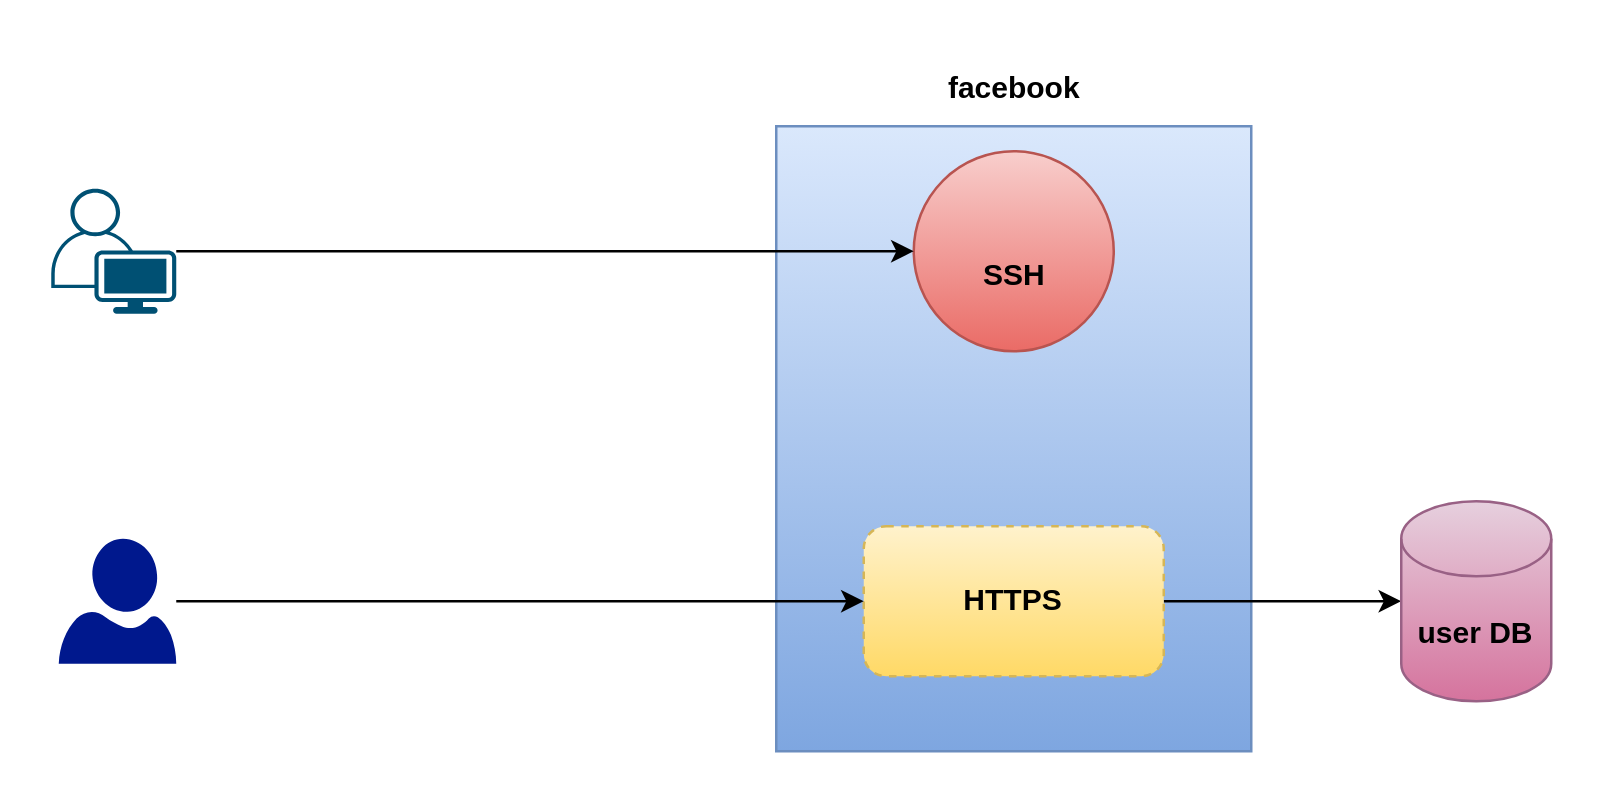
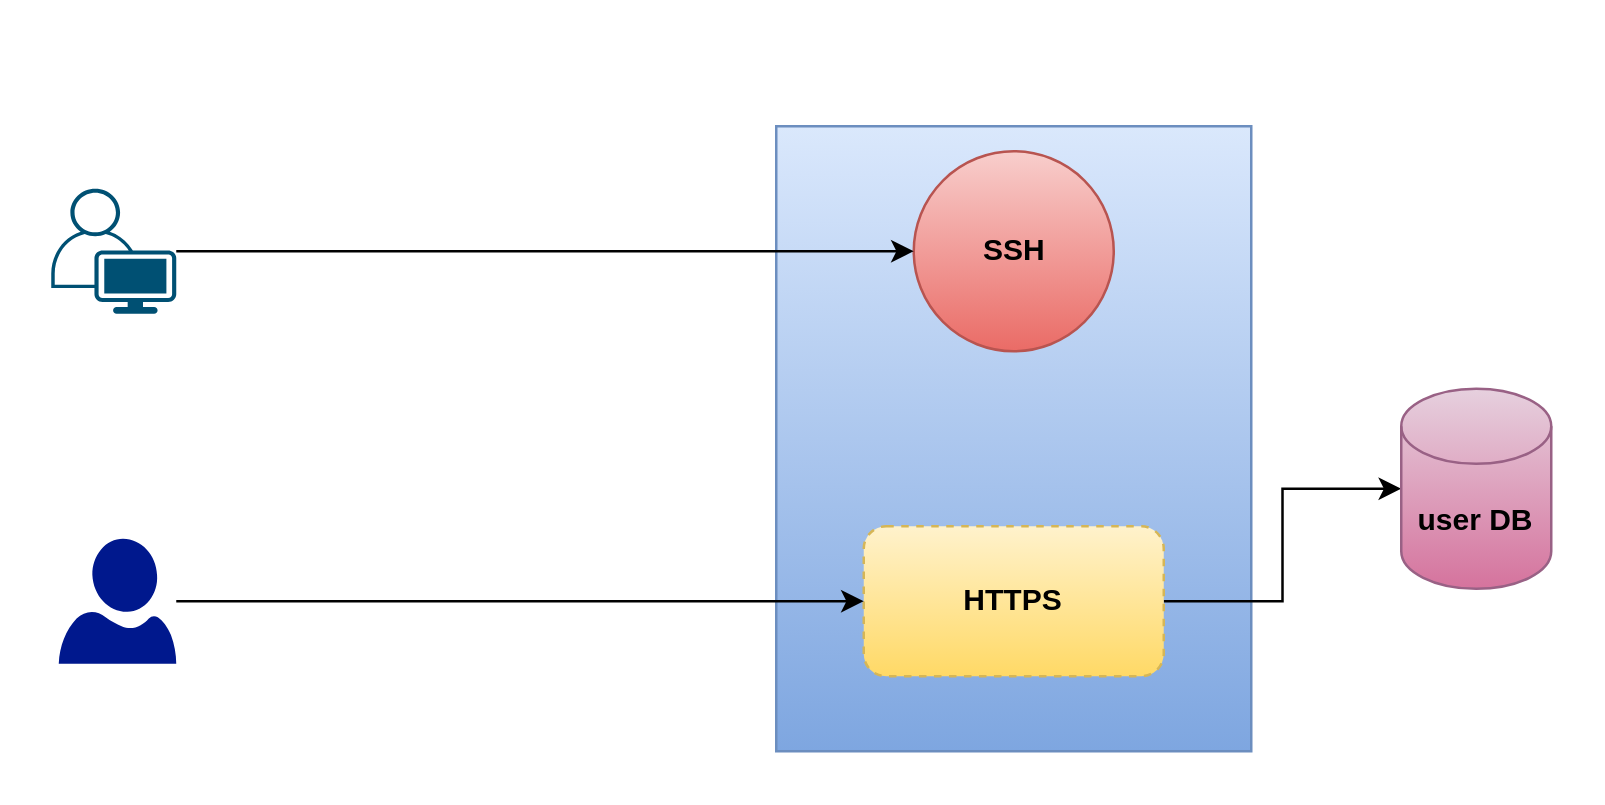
(1014, 89) -> none
(1014, 276) -> (1014, 251)
(1476, 601) -> (1476, 489)
